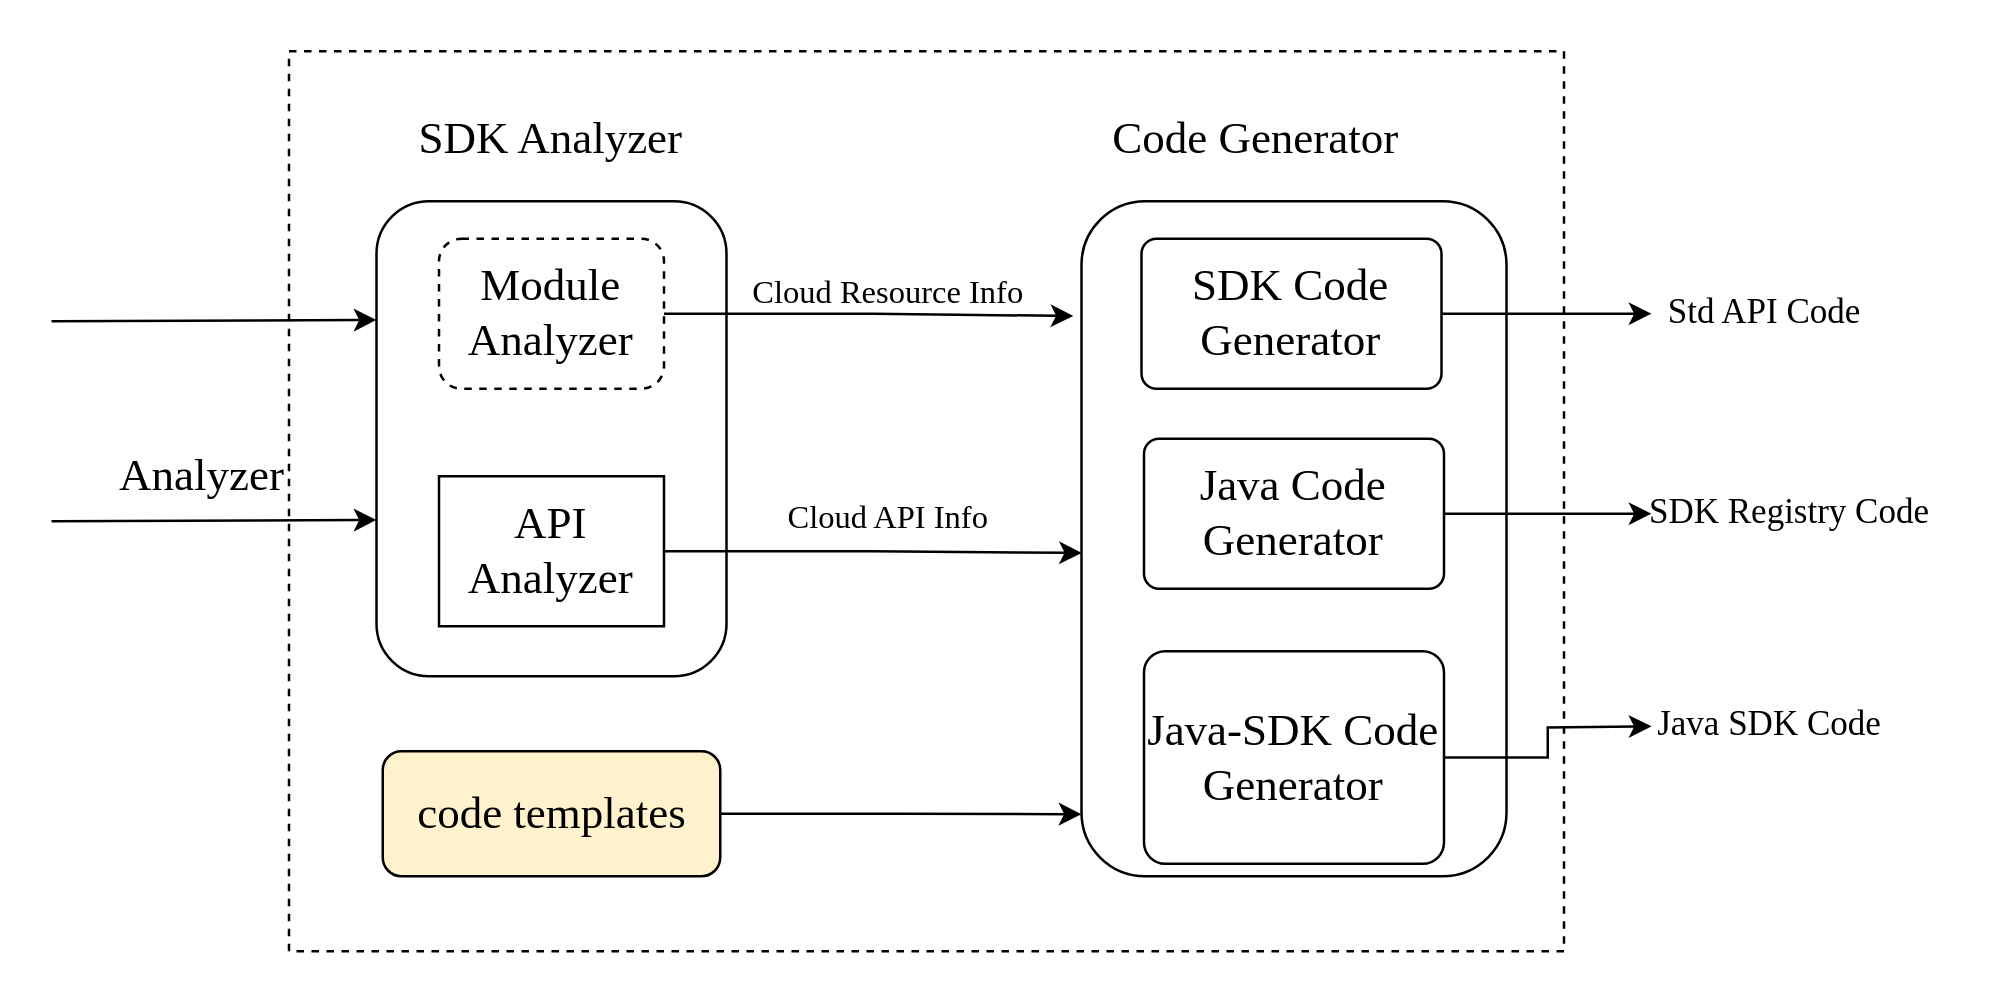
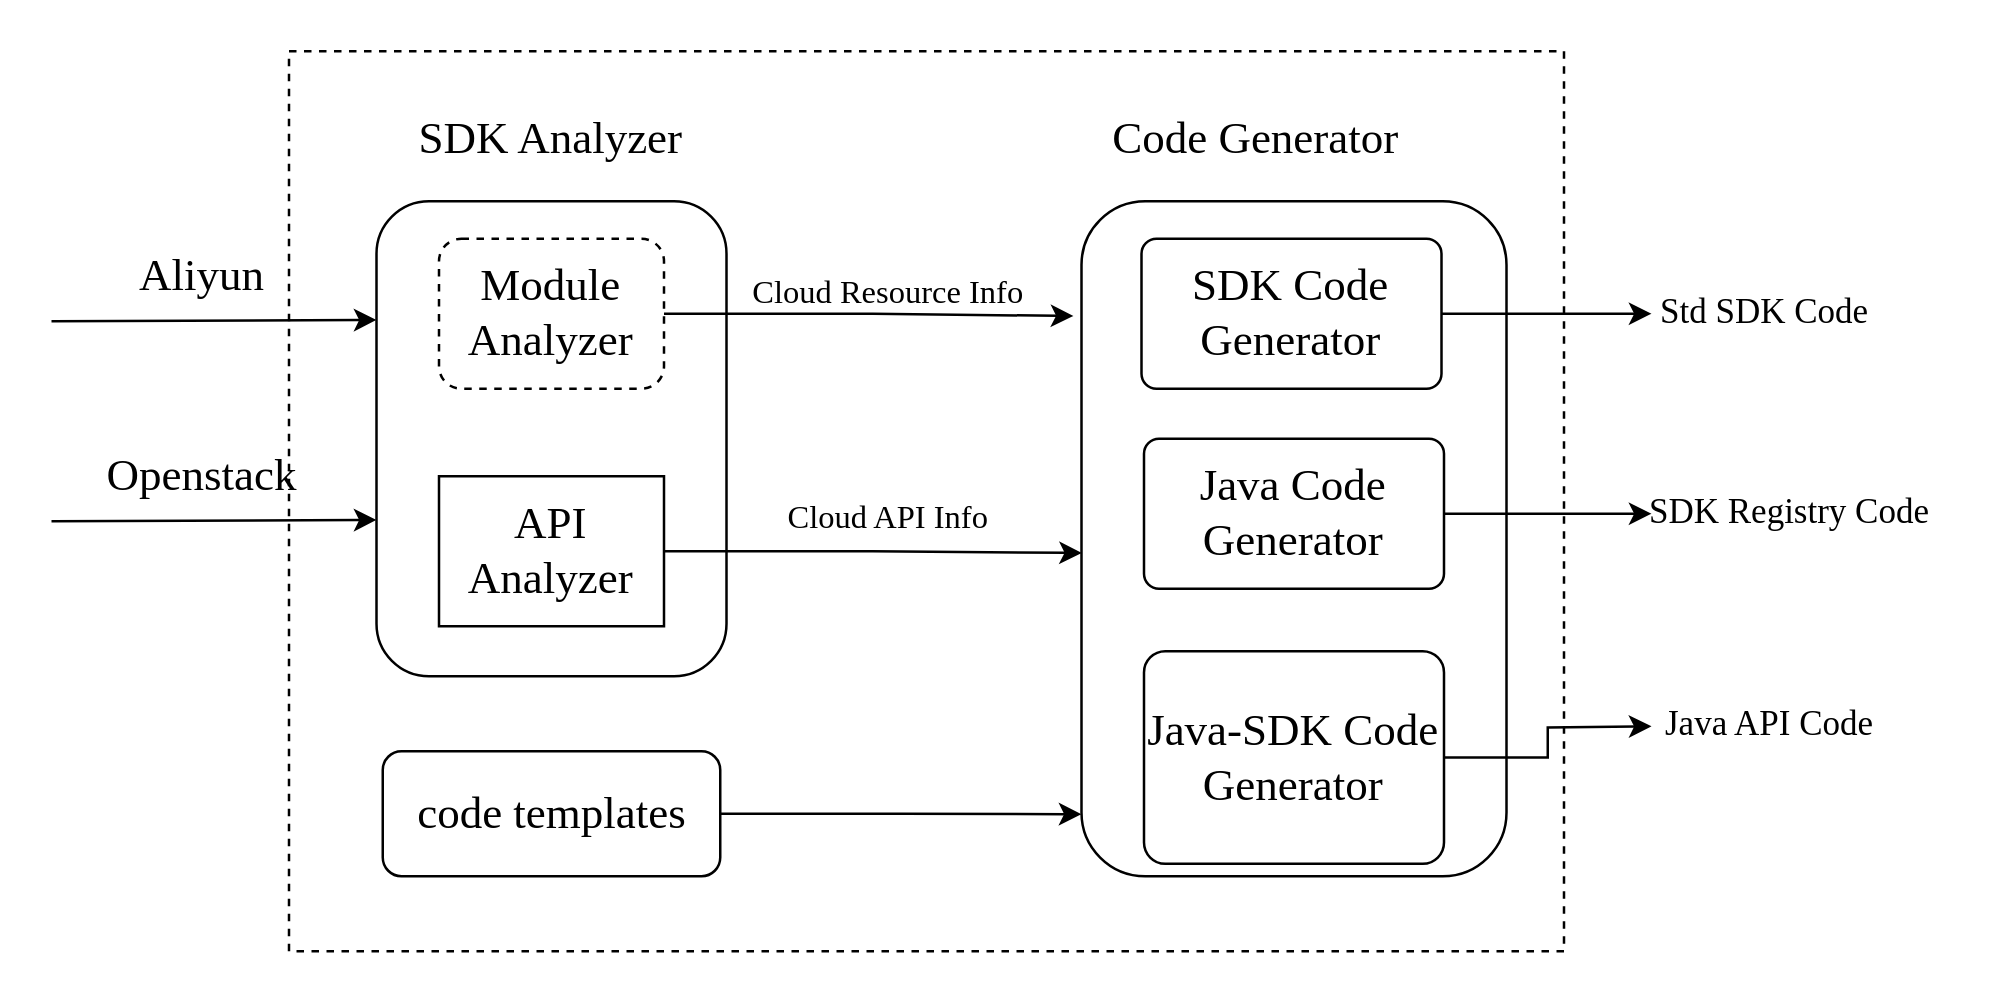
none -> (201, 276)
(1765, 314) -> (1765, 314)
(203, 476) -> (203, 476)
(1770, 726) -> (1770, 726)
(551, 814) -> (551, 814)
